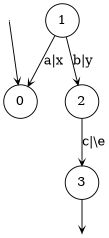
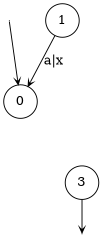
(82, 102) -> none
